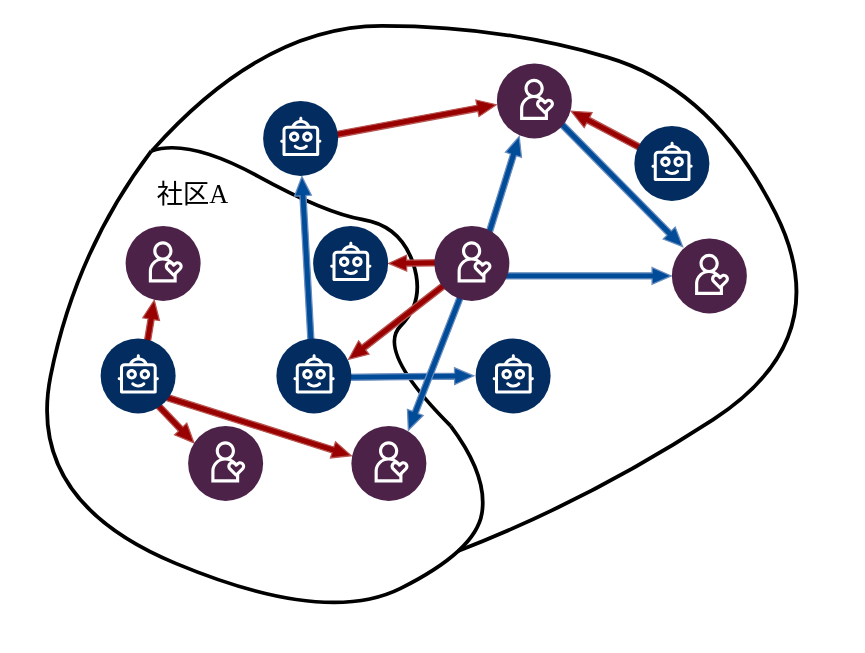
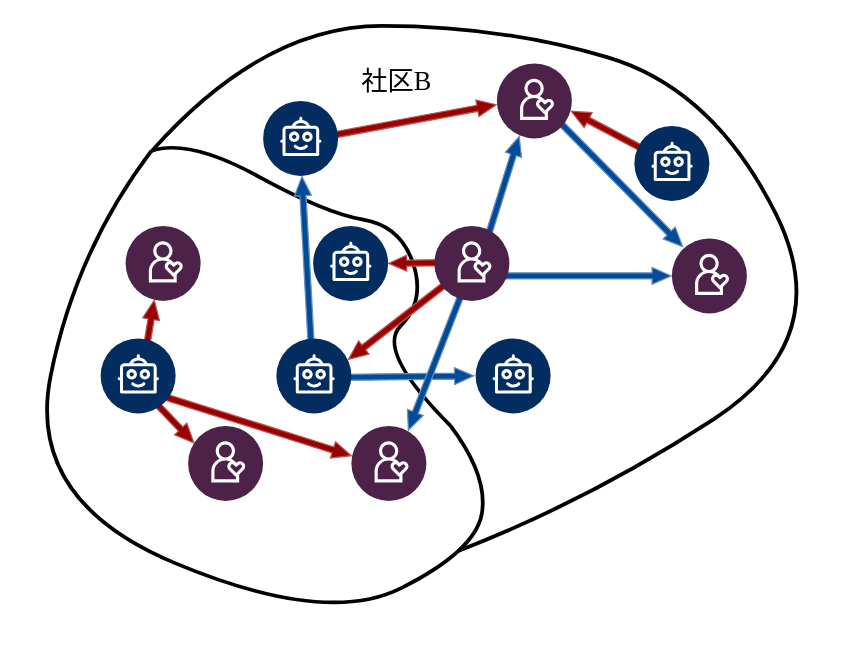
none -> (397, 82)
(193, 194) -> none
